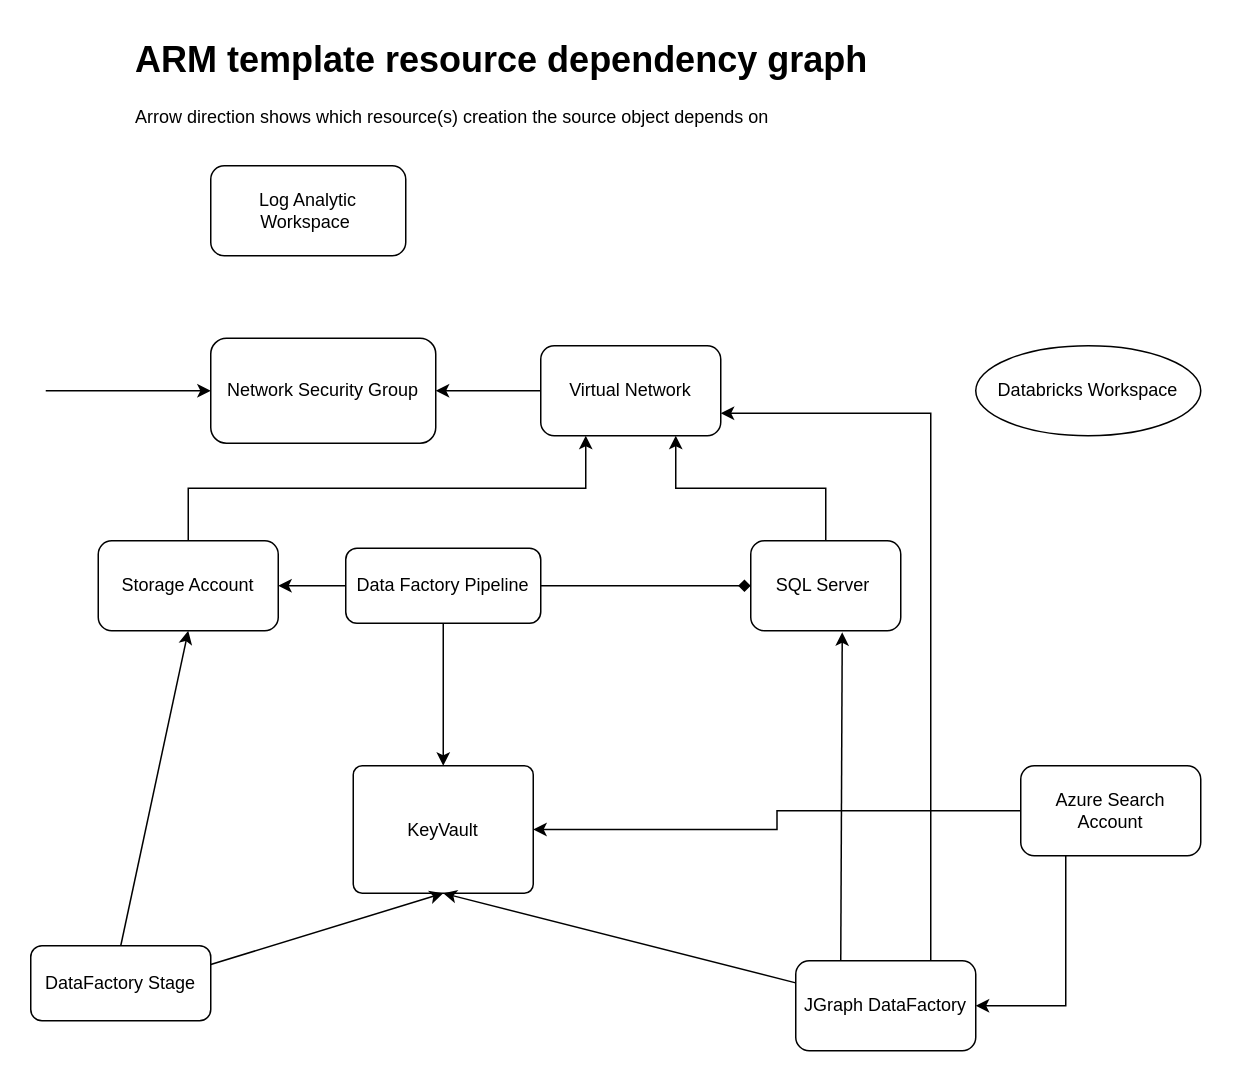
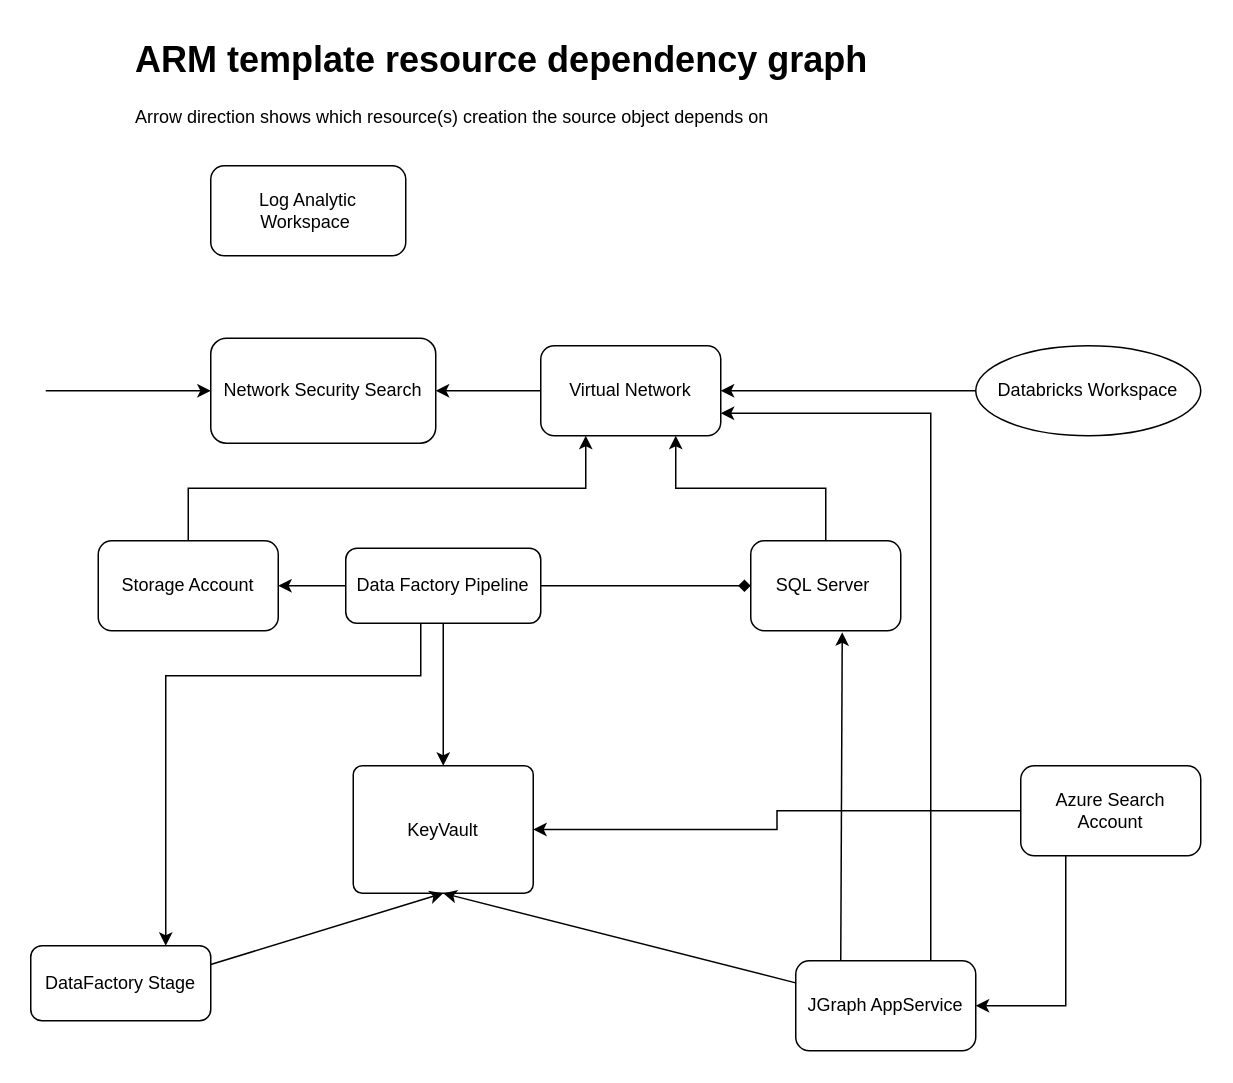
(323, 391) -> (323, 391)
none -> (854, 391)
none -> (298, 676)
(142, 847) -> none
(886, 1006) -> (886, 1006)
